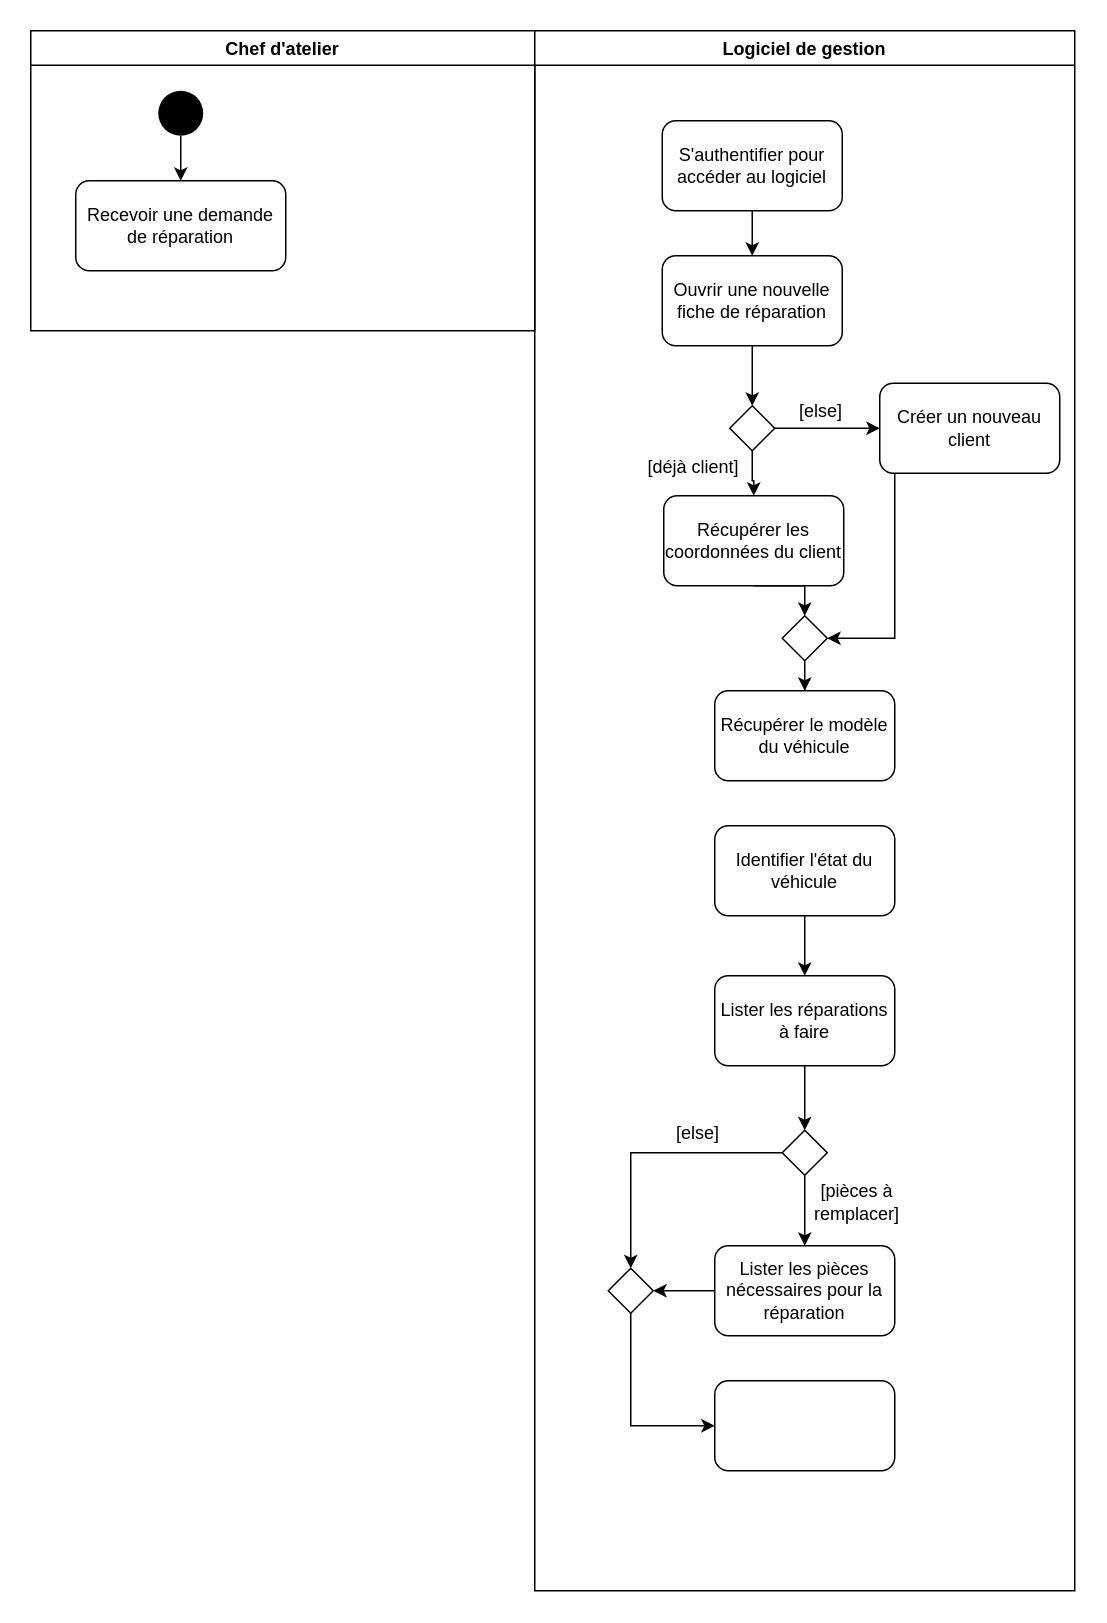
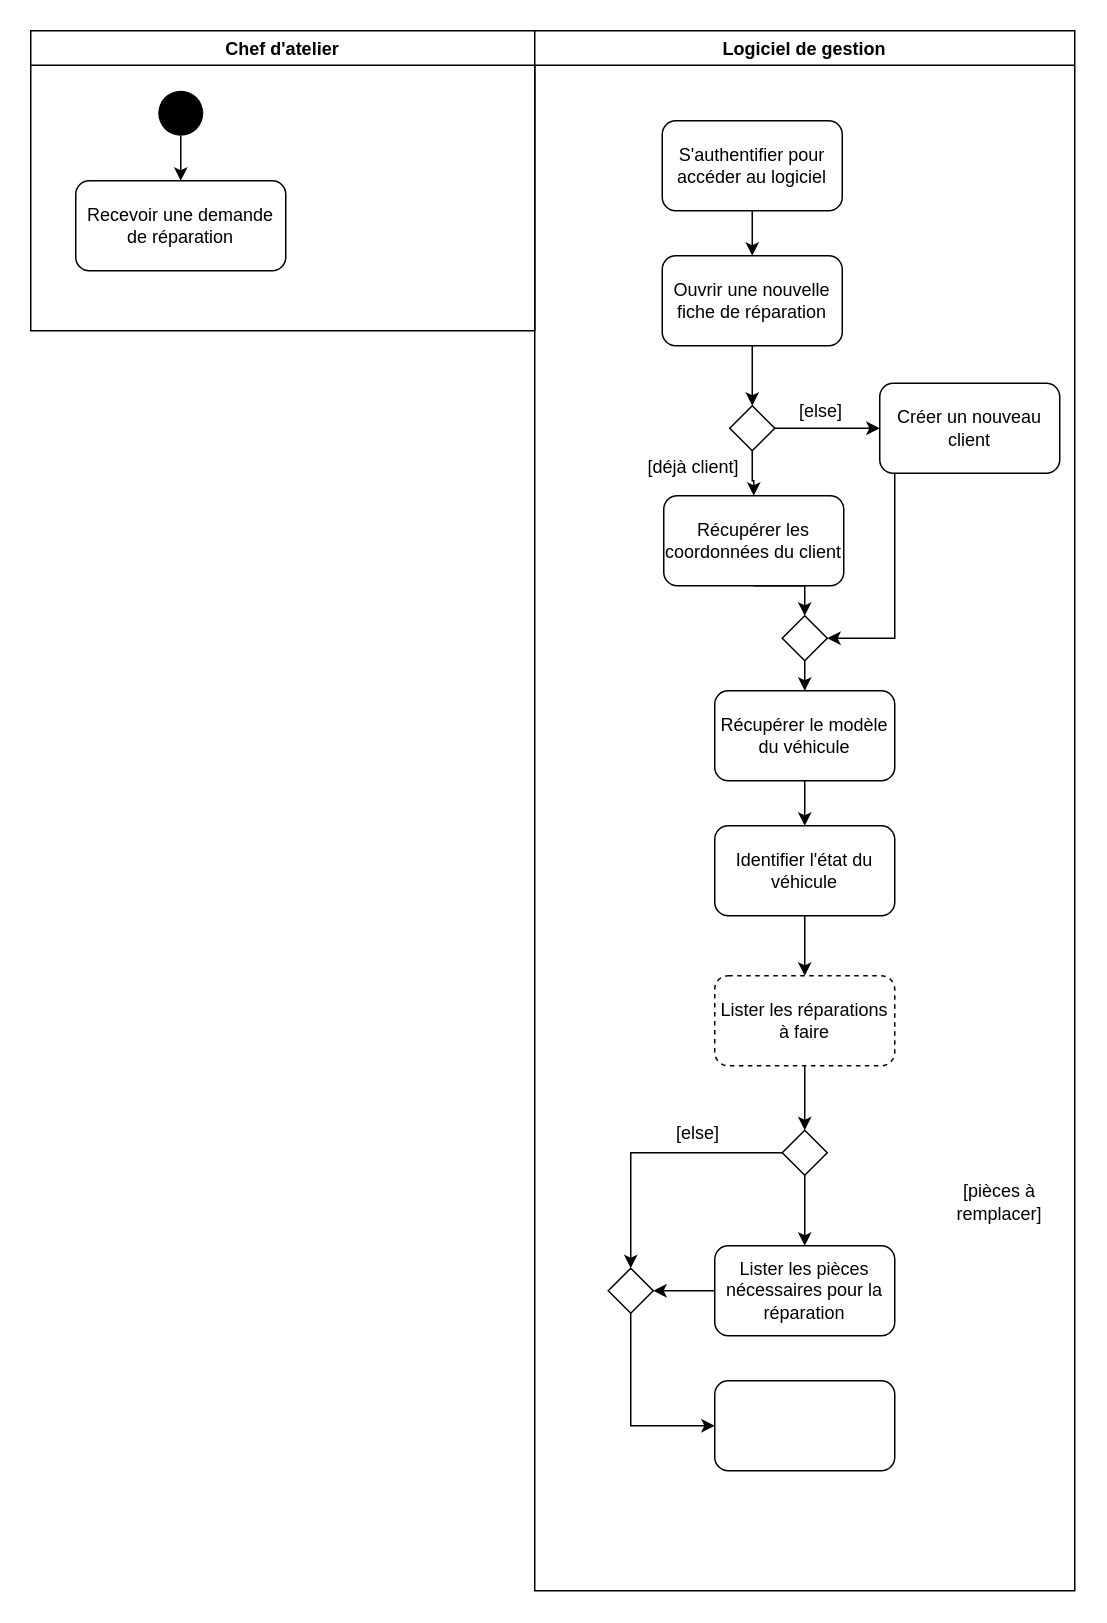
none -> (805, 809)
(805, 1021) -> (805, 1021)
(857, 1202) -> (1000, 1202)
